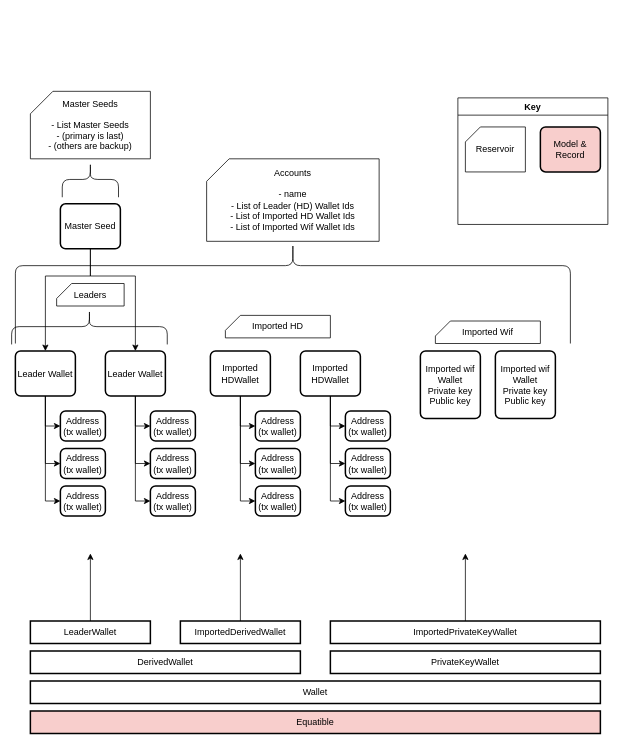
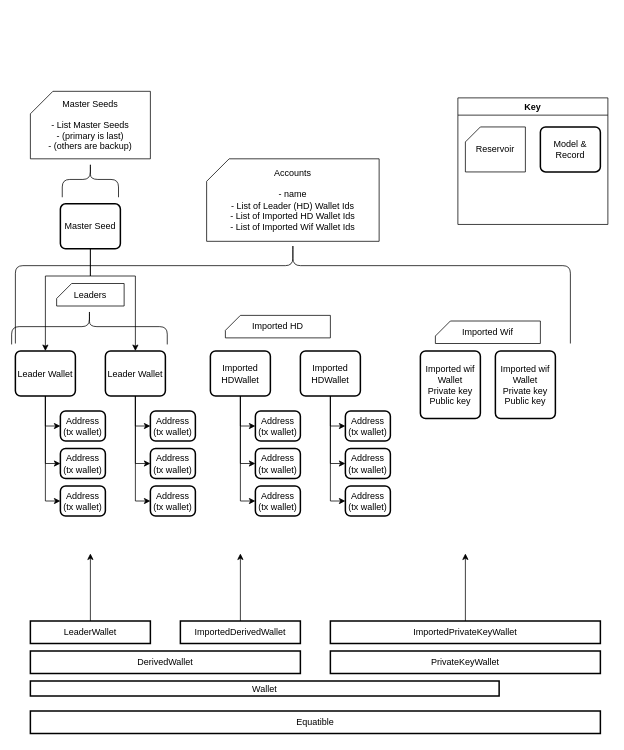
(570, 149) -> (570, 149)
(315, 692) -> (265, 689)
(315, 722) -> (315, 722)
